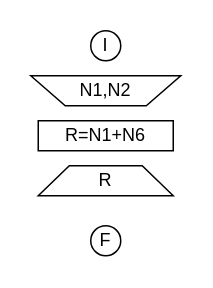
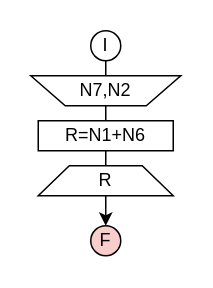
(106, 91) -> (106, 91)
none -> (106, 205)
(106, 241) -> (106, 241)
